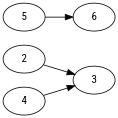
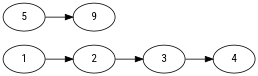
(94, 17) -> (94, 17)
none -> (24, 59)
(55, 92) -> (195, 59)
